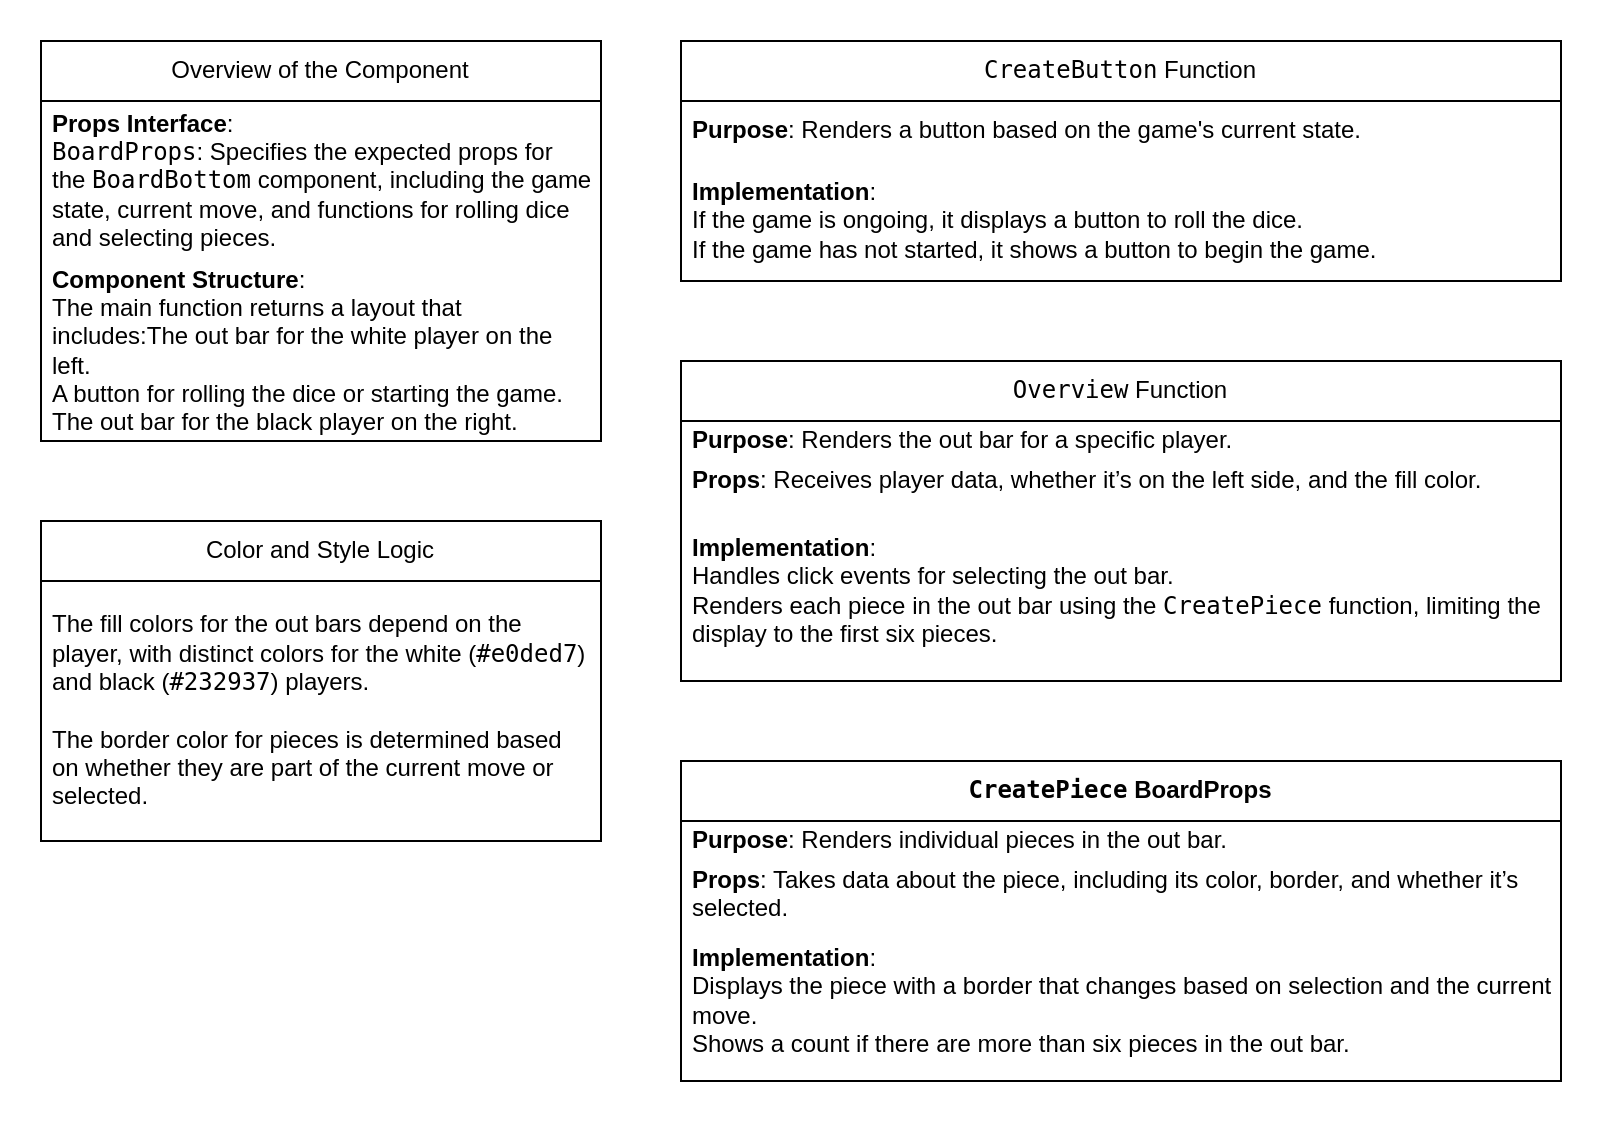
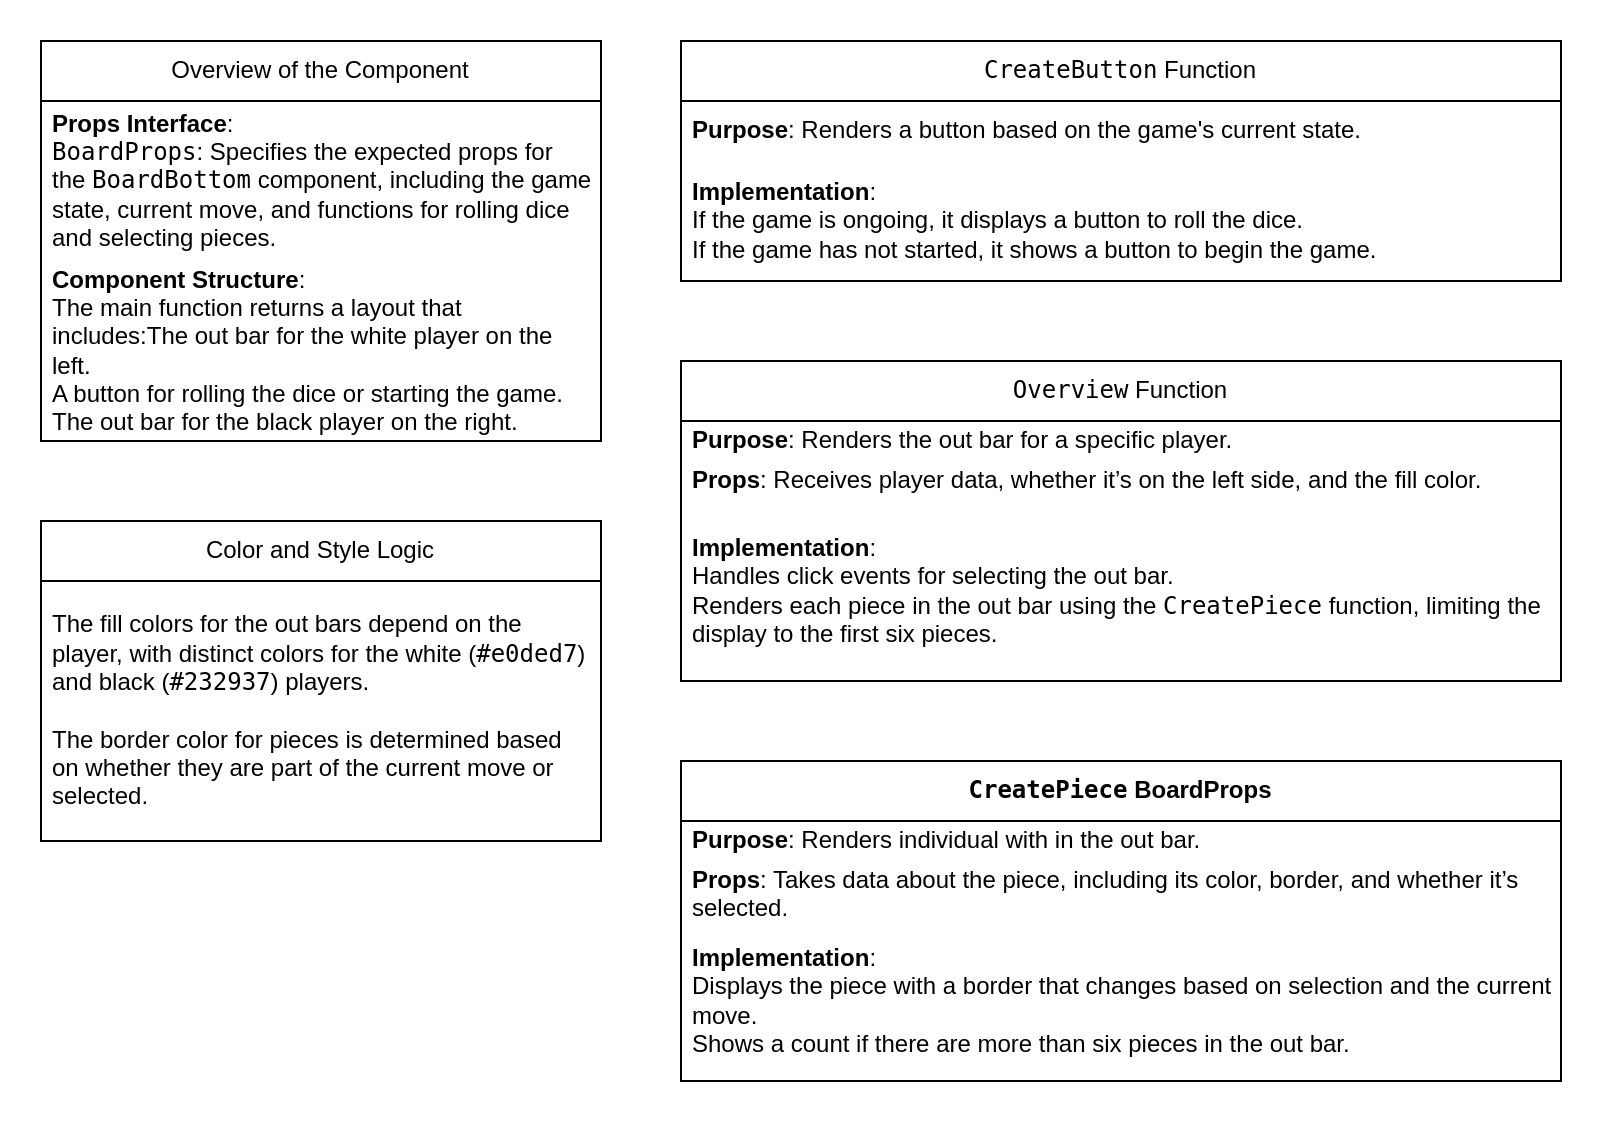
(982, 841) -> (969, 841)
